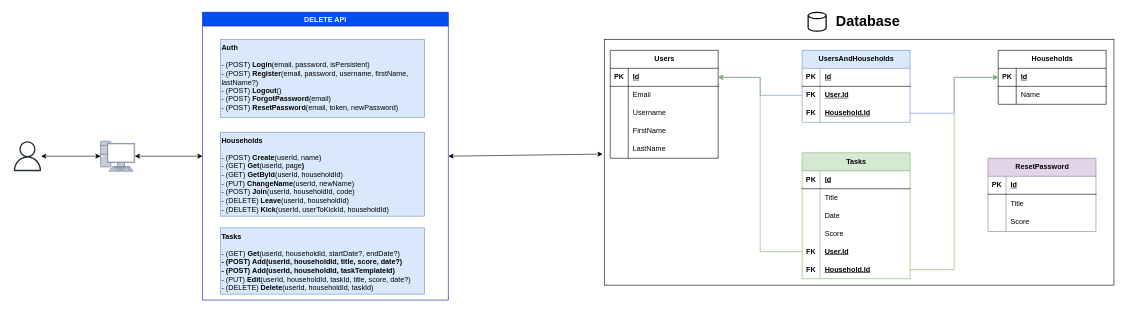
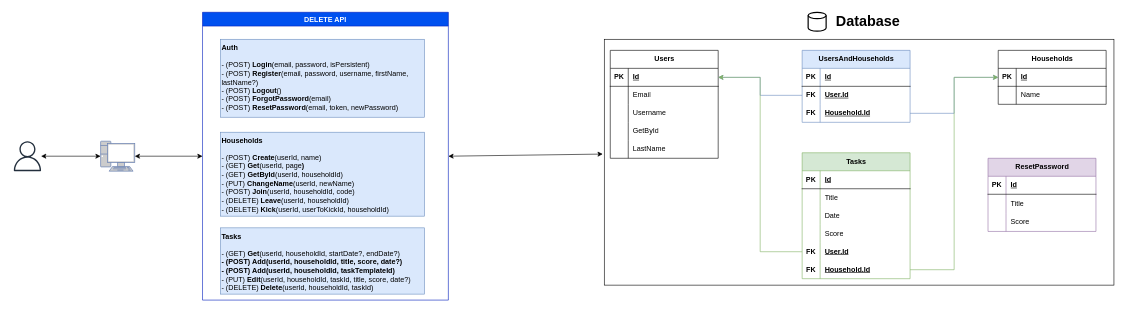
(651, 131) -> (647, 131)
